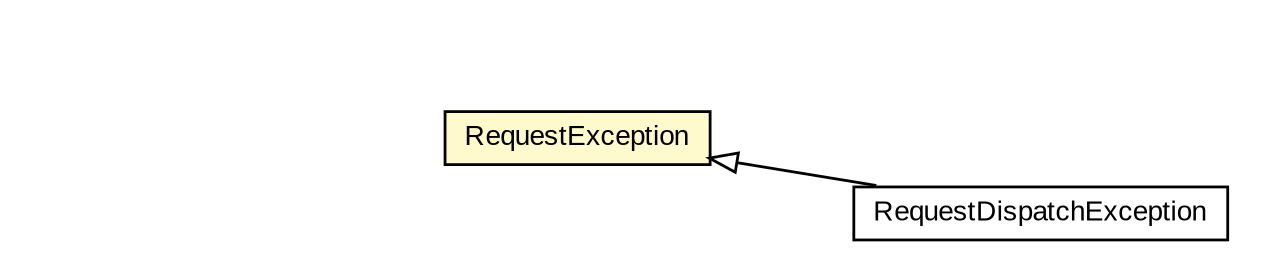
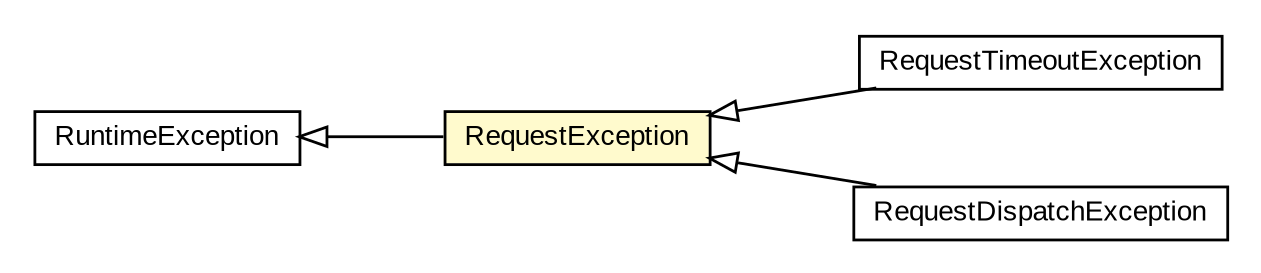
none -> (1041, 61)
none -> (166, 137)
